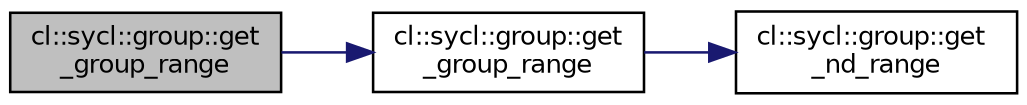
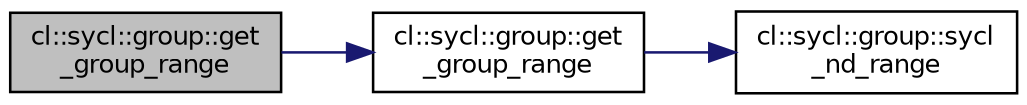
(877, 52) -> (877, 52)
